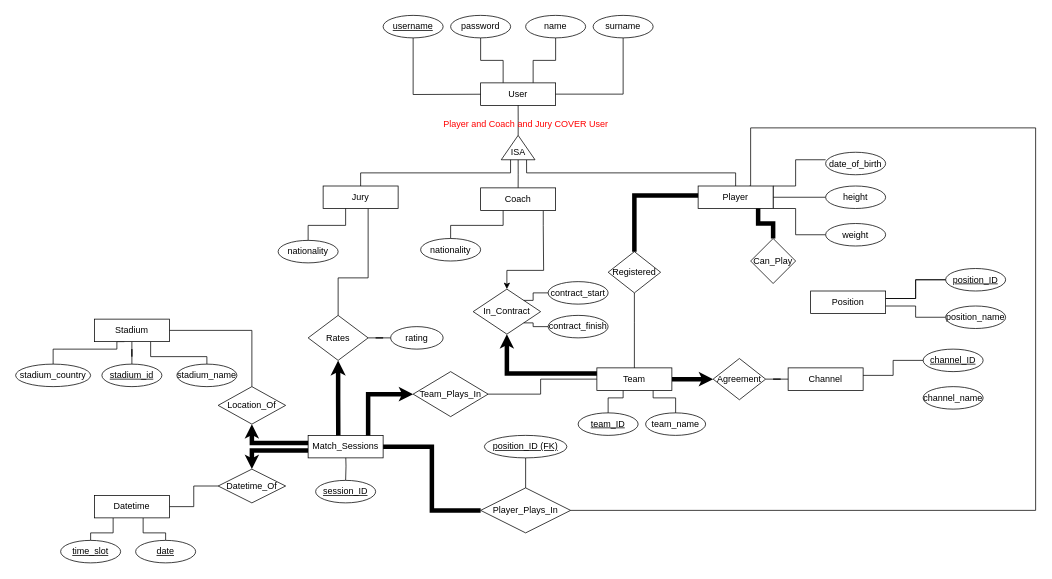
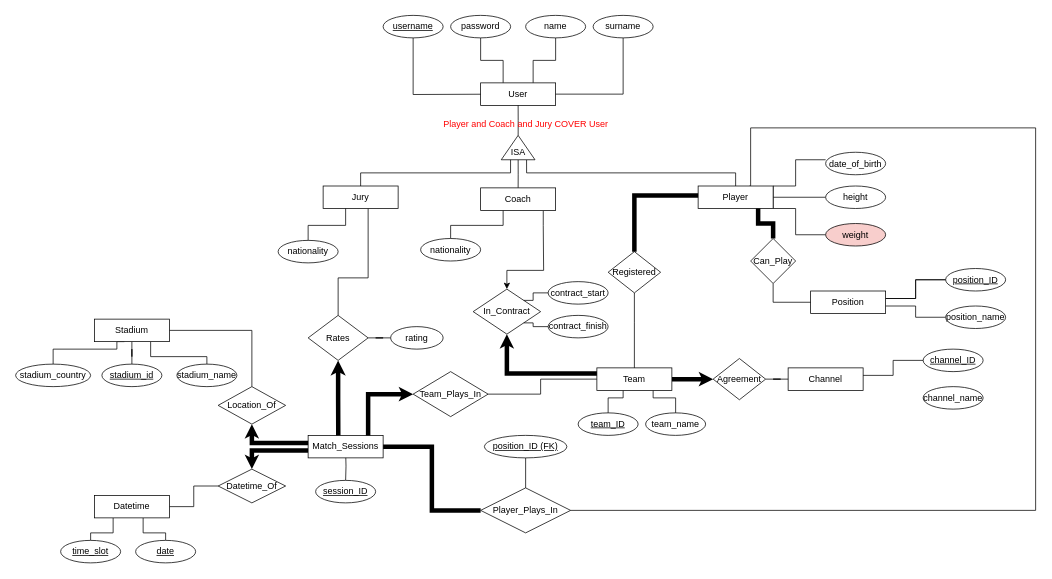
(855, 235) -> (855, 235)
none -> (782, 302)
